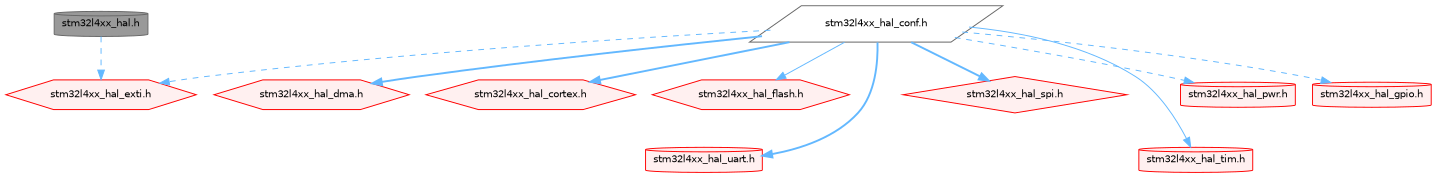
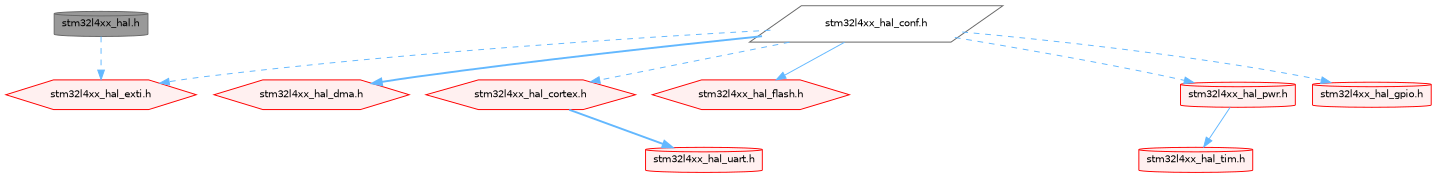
(1094, 55) -> (1220, 123)
(695, 61) -> (695, 61)
(1015, 95) -> none
(850, 121) -> (616, 127)
